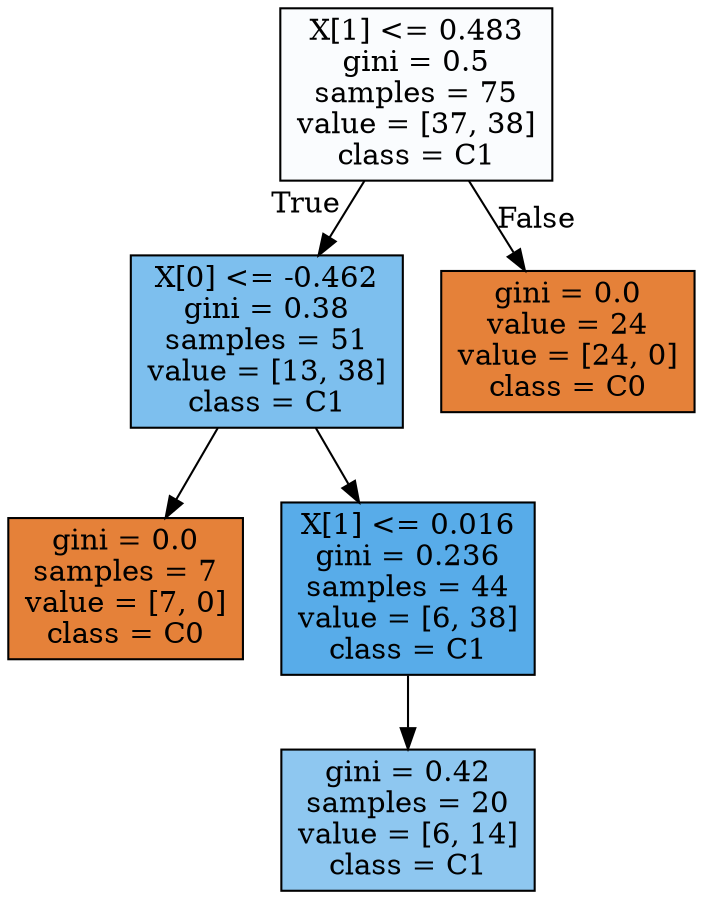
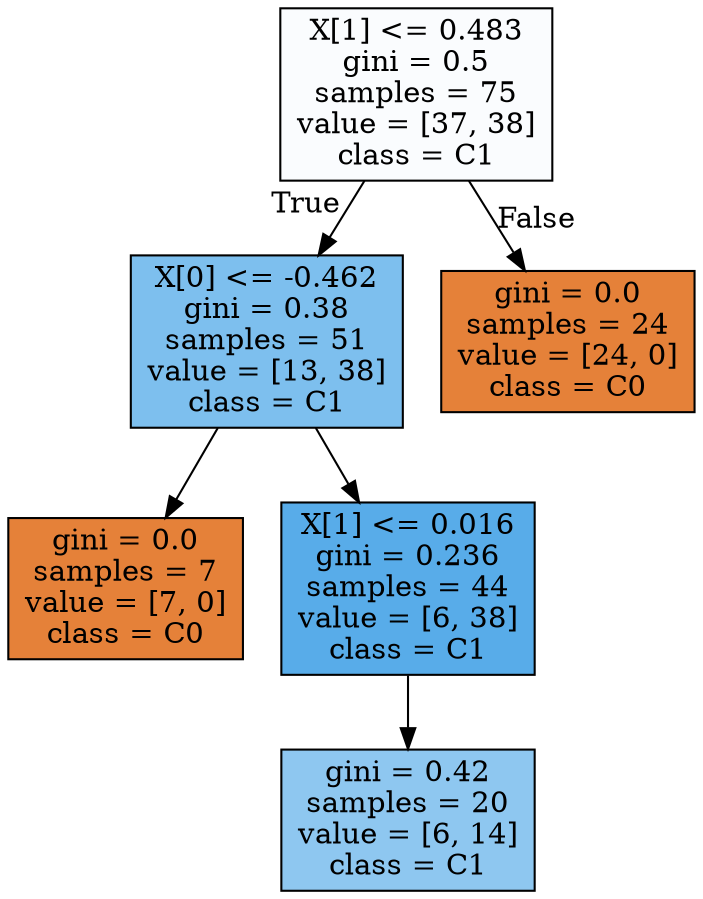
(568, 342) -> (568, 342)
